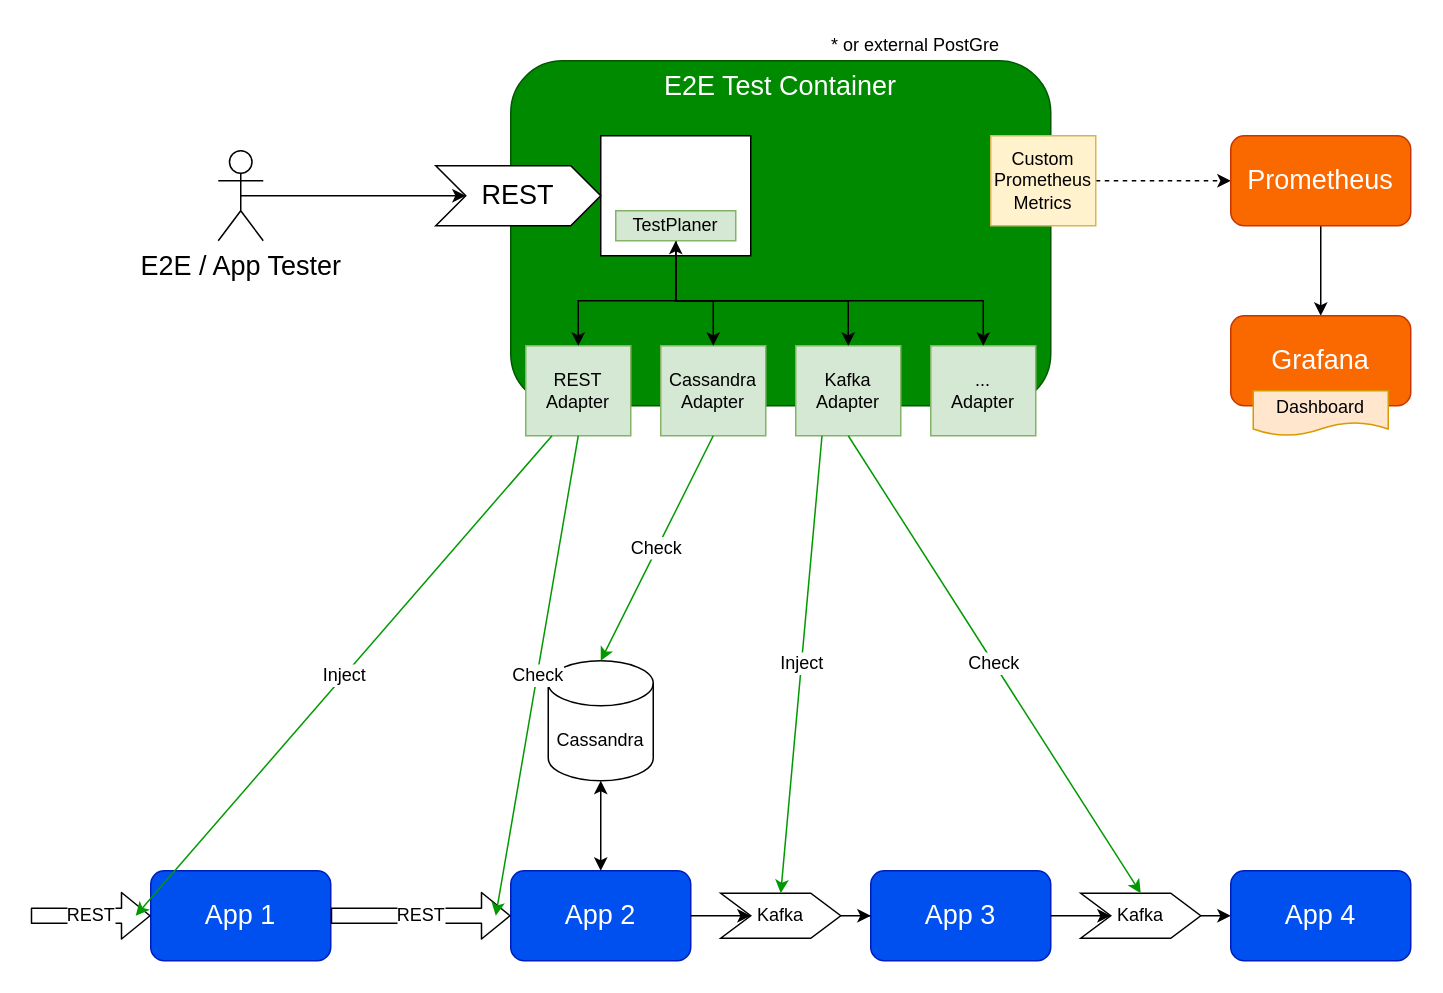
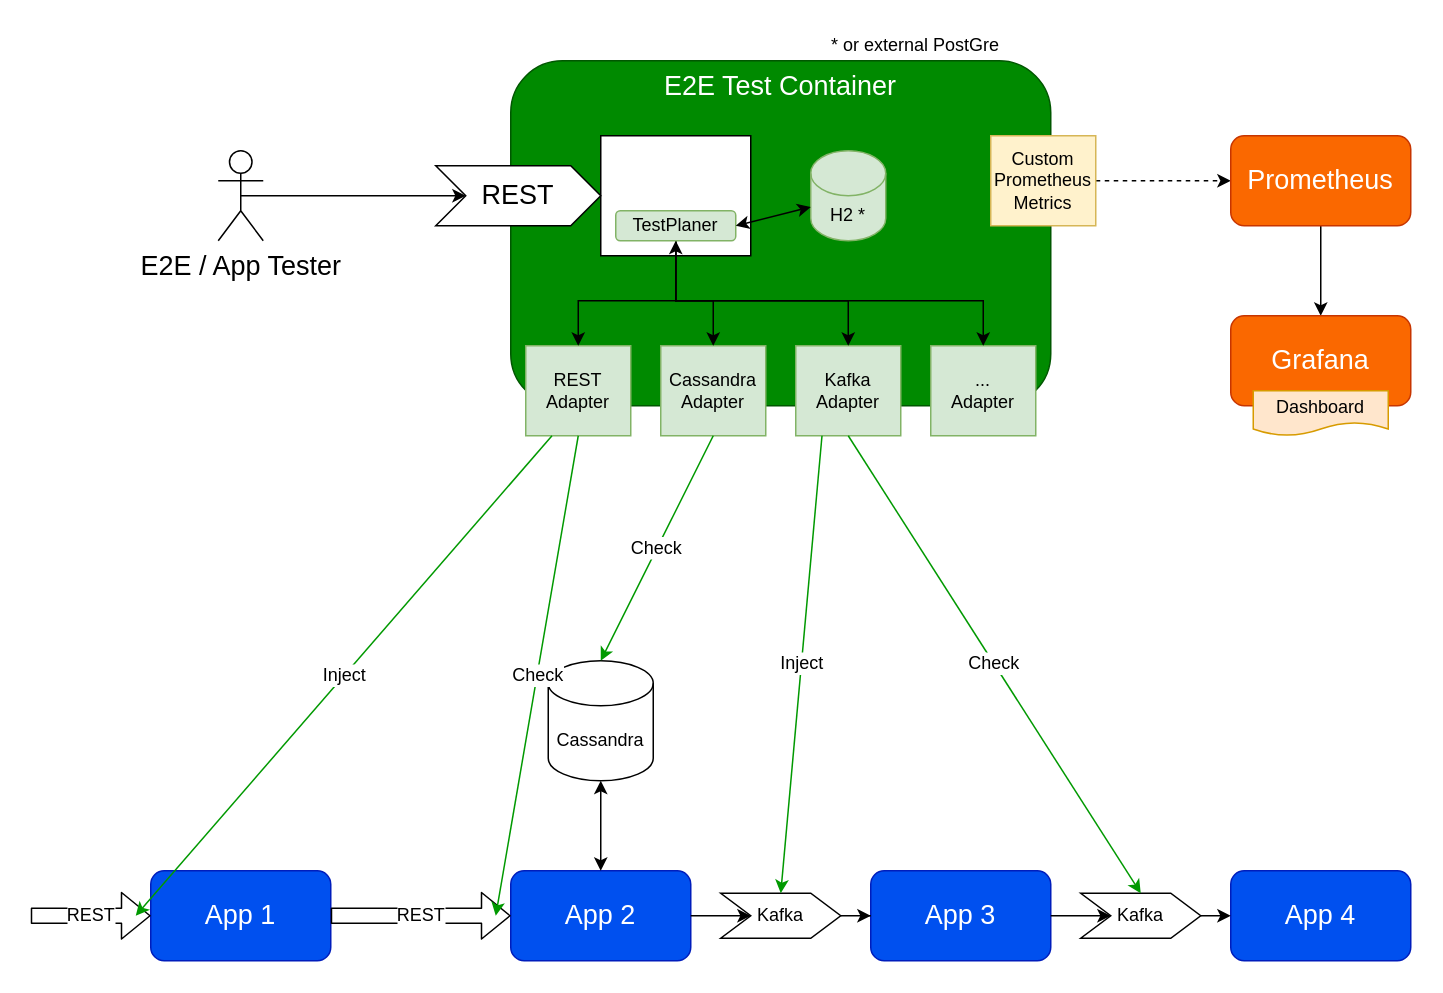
none -> (848, 196)
none -> (773, 216)
(676, 226) -> (676, 226)
